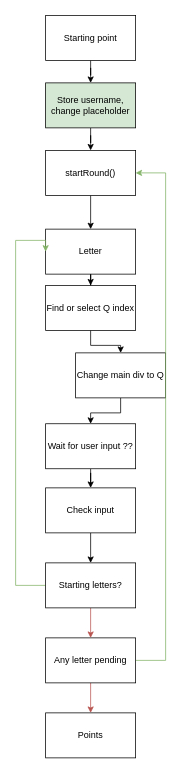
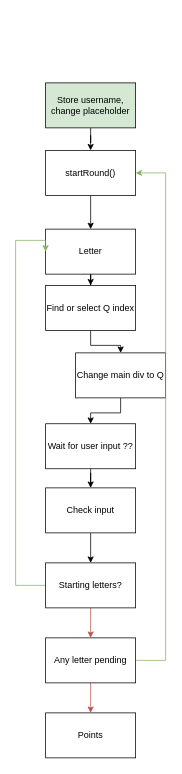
(90, 38) -> none
(90, 74) -> none
